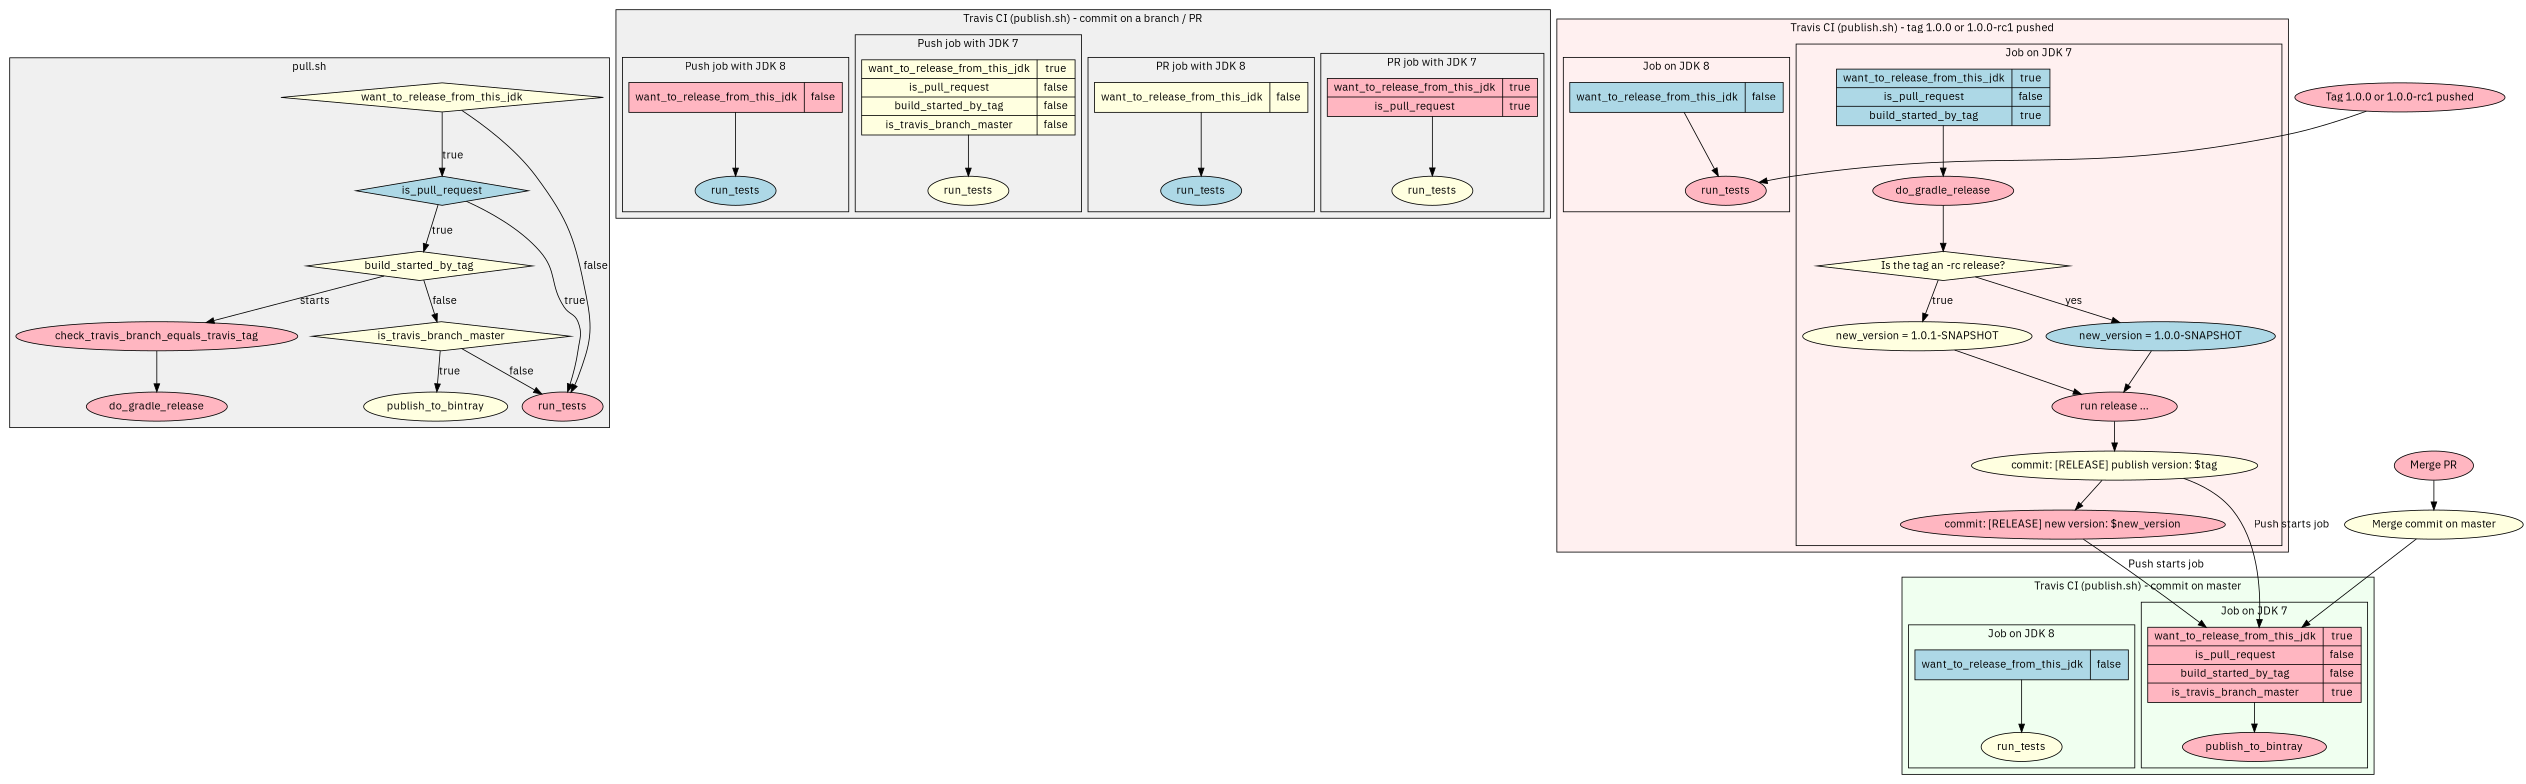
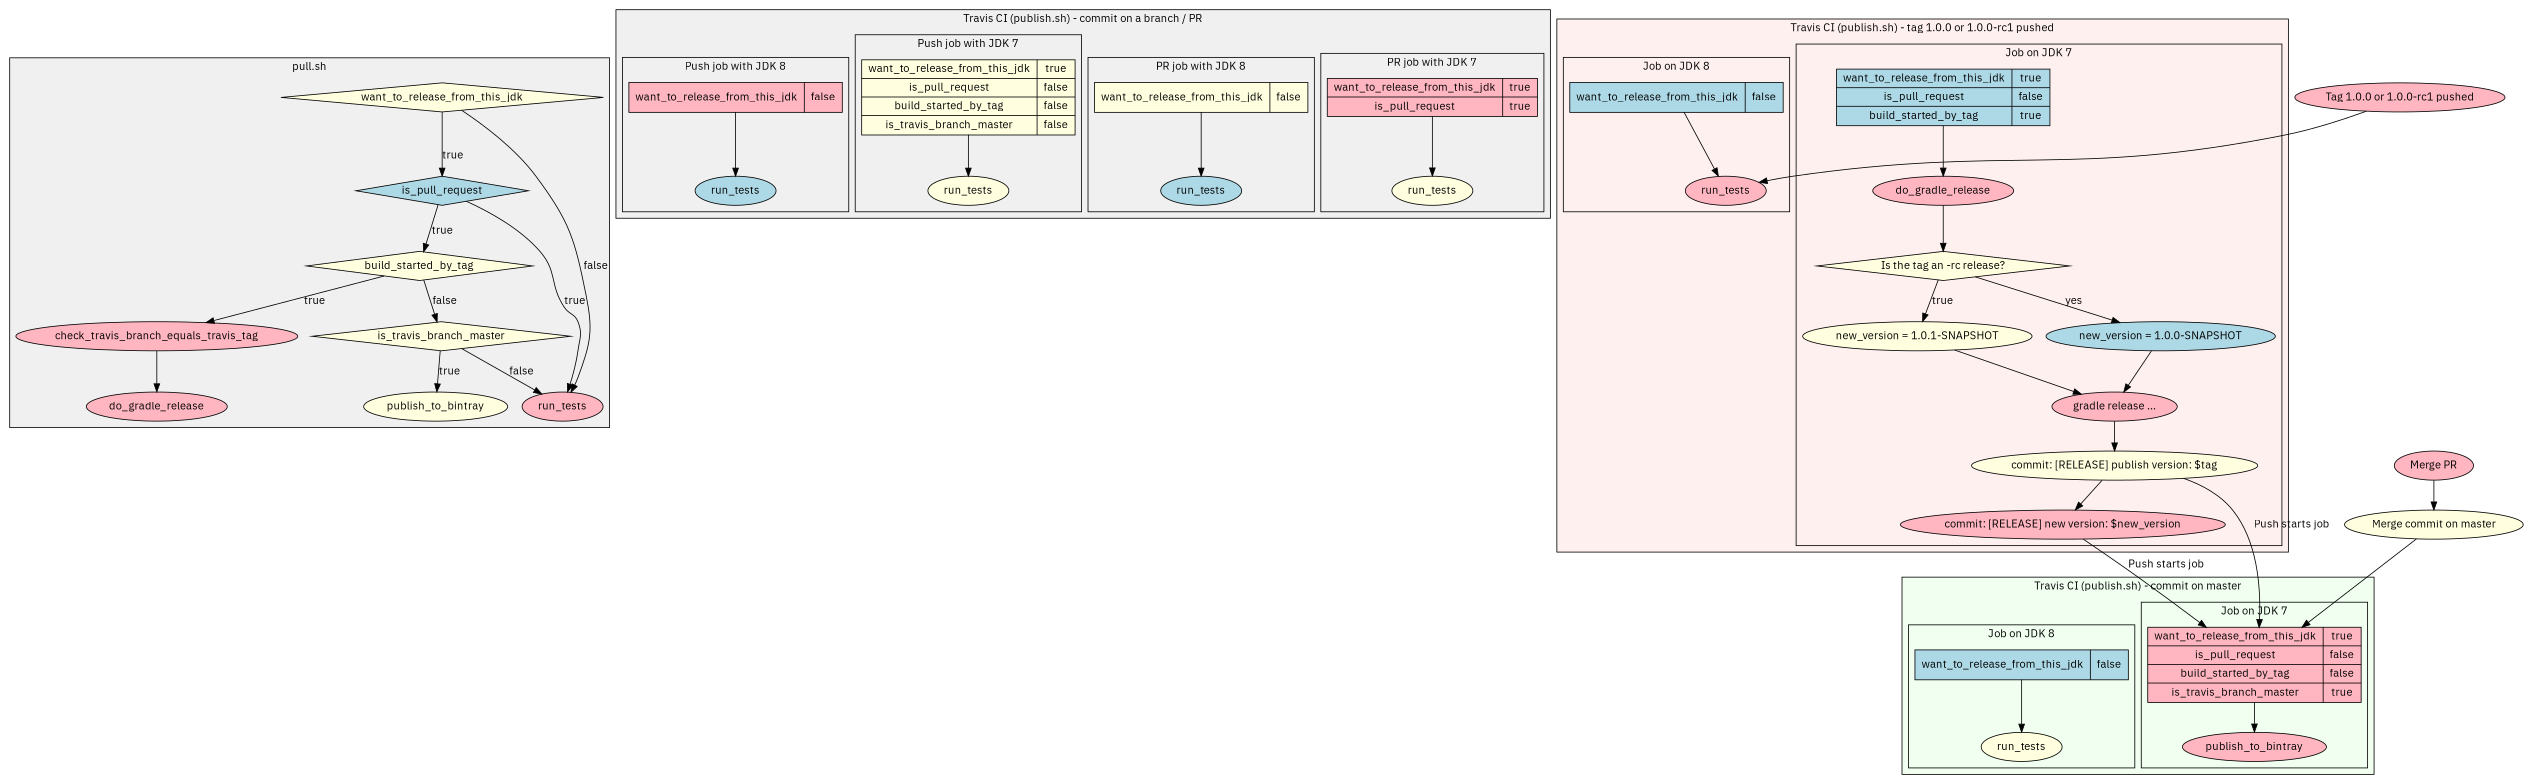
(315, 301) -> (315, 301)
(2115, 407) -> (2115, 407)
